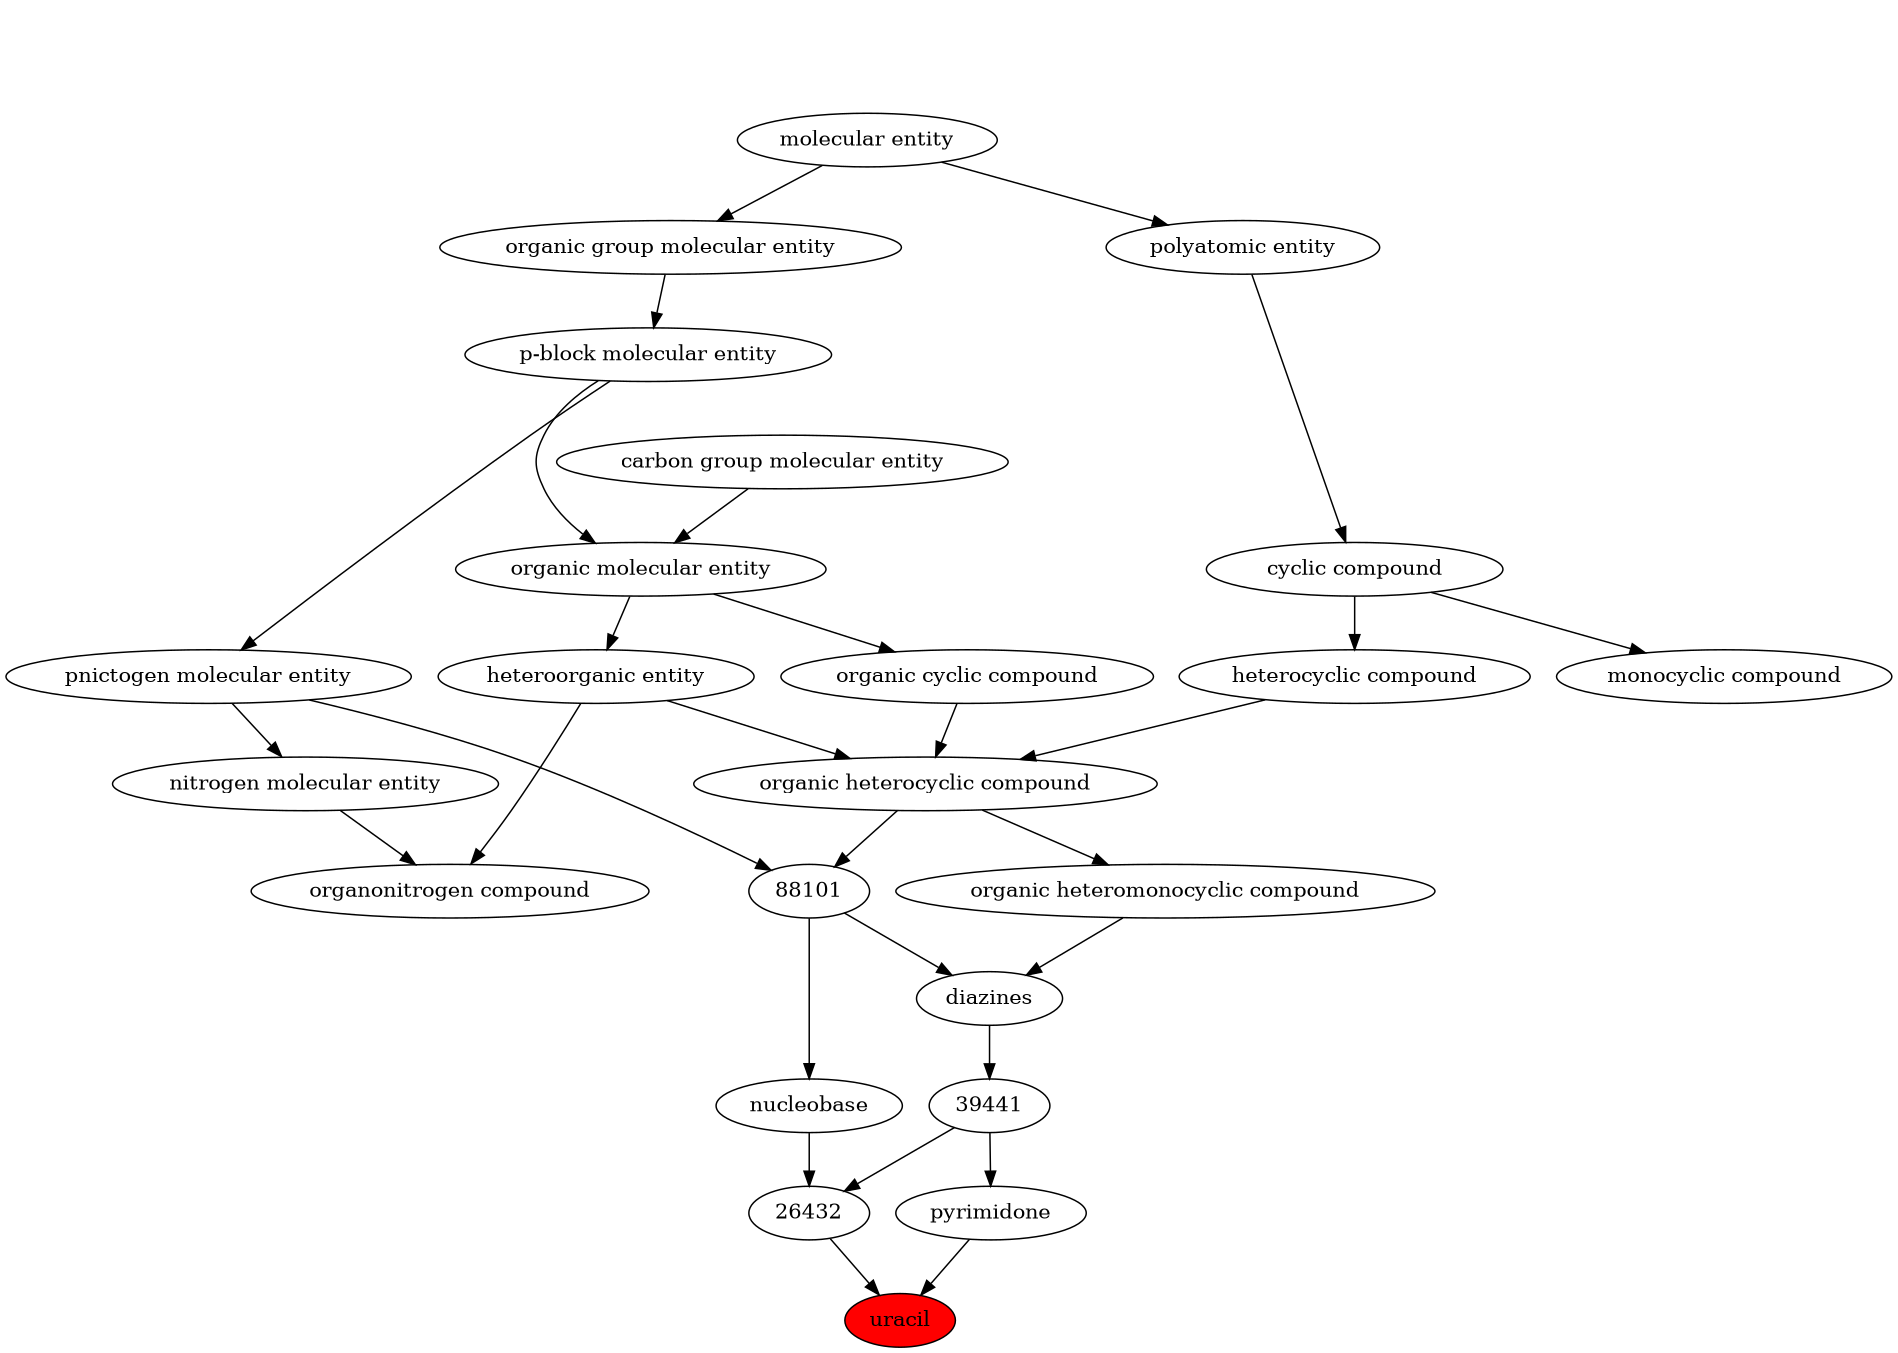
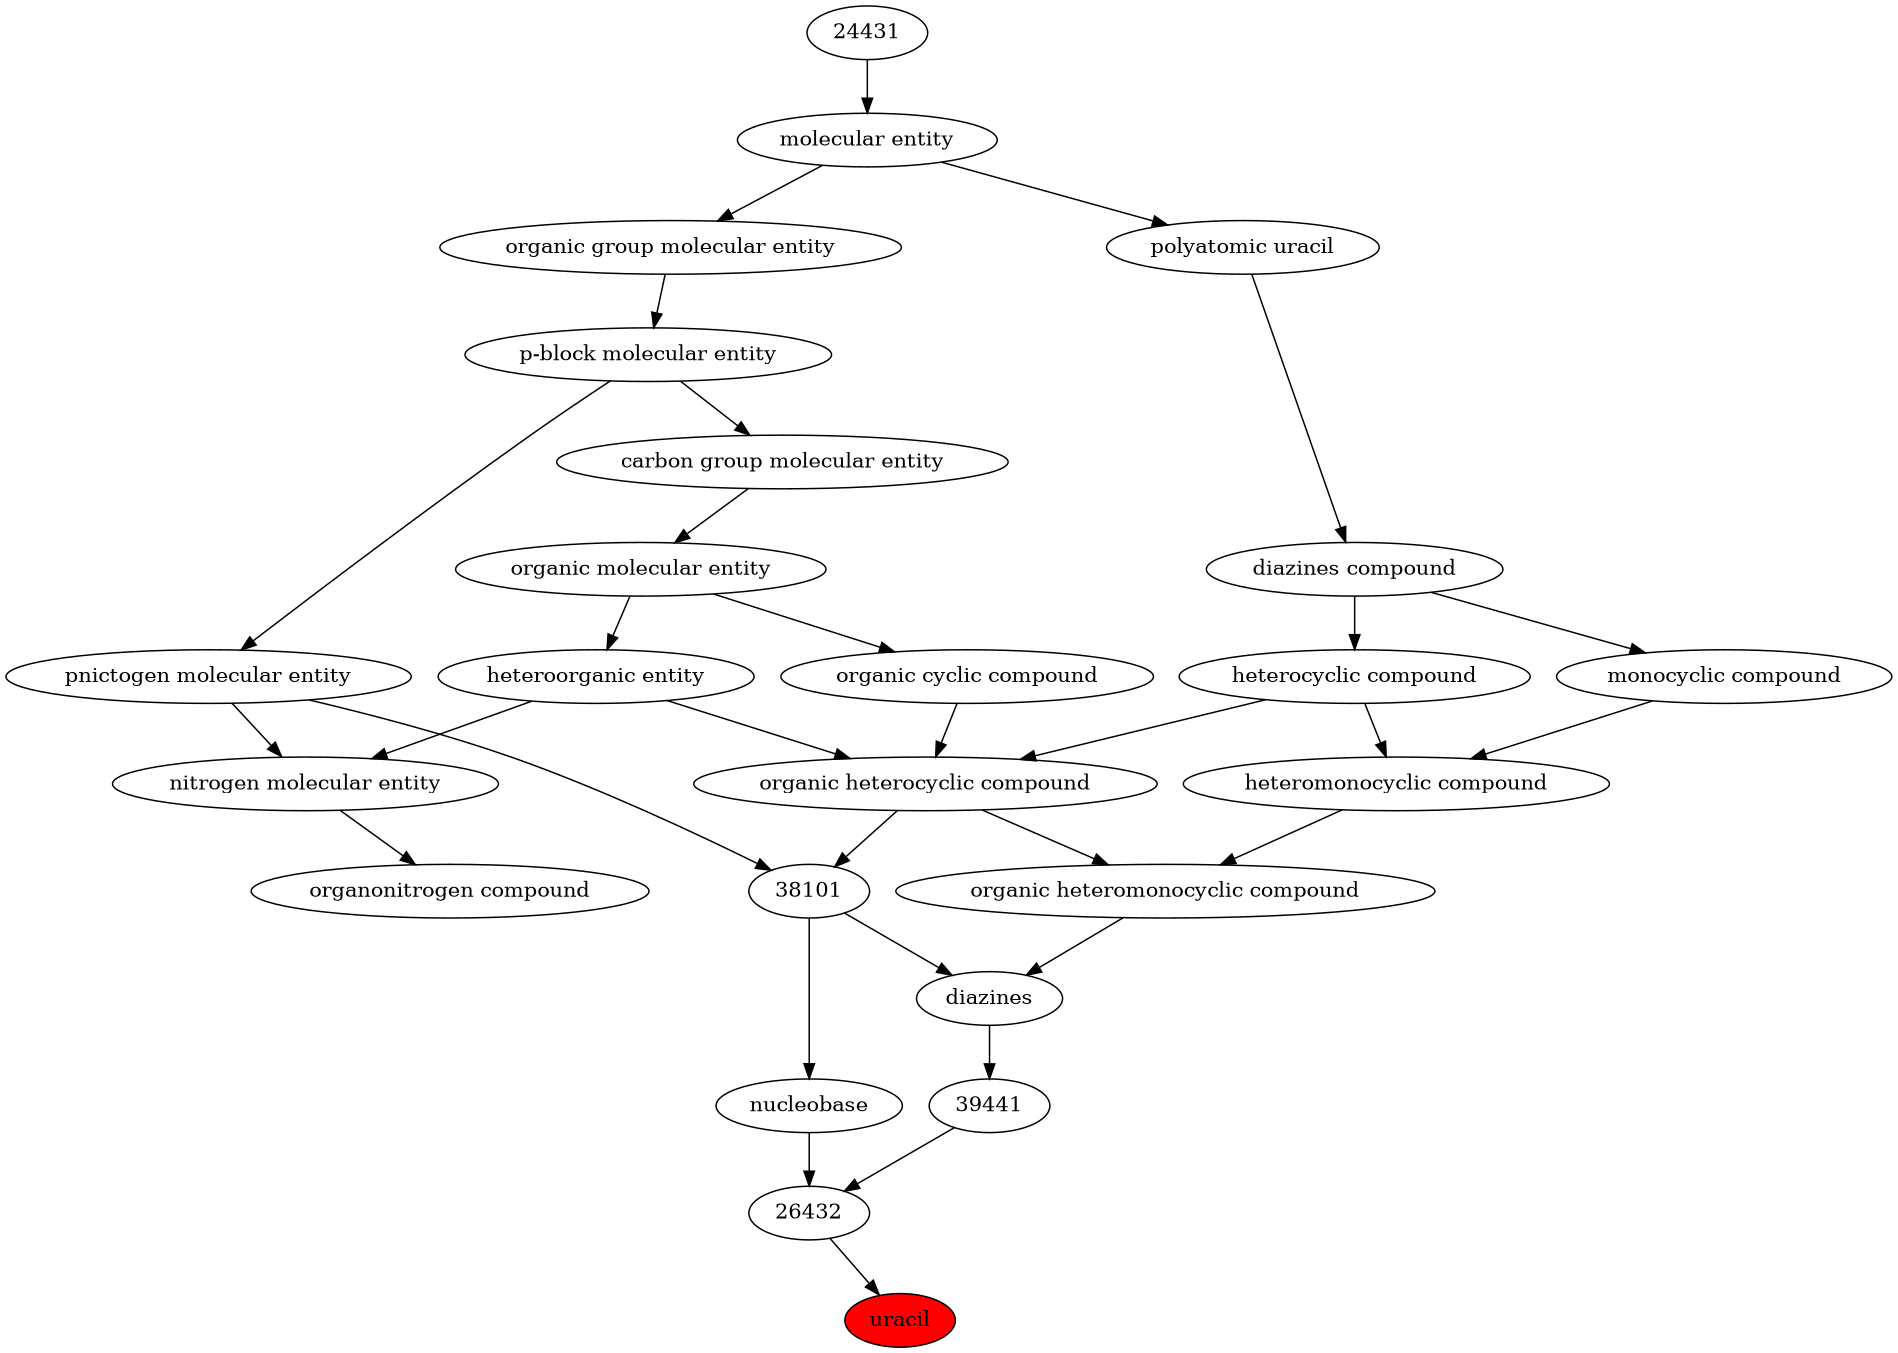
none -> (867, 33)
(1243, 247) -> (1243, 247)
(537, 453) -> (709, 404)
(1355, 569) -> (1355, 569)
(533, 779) -> (459, 727)
none -> (1396, 784)
(809, 891) -> (809, 891)
(991, 1213) -> none
